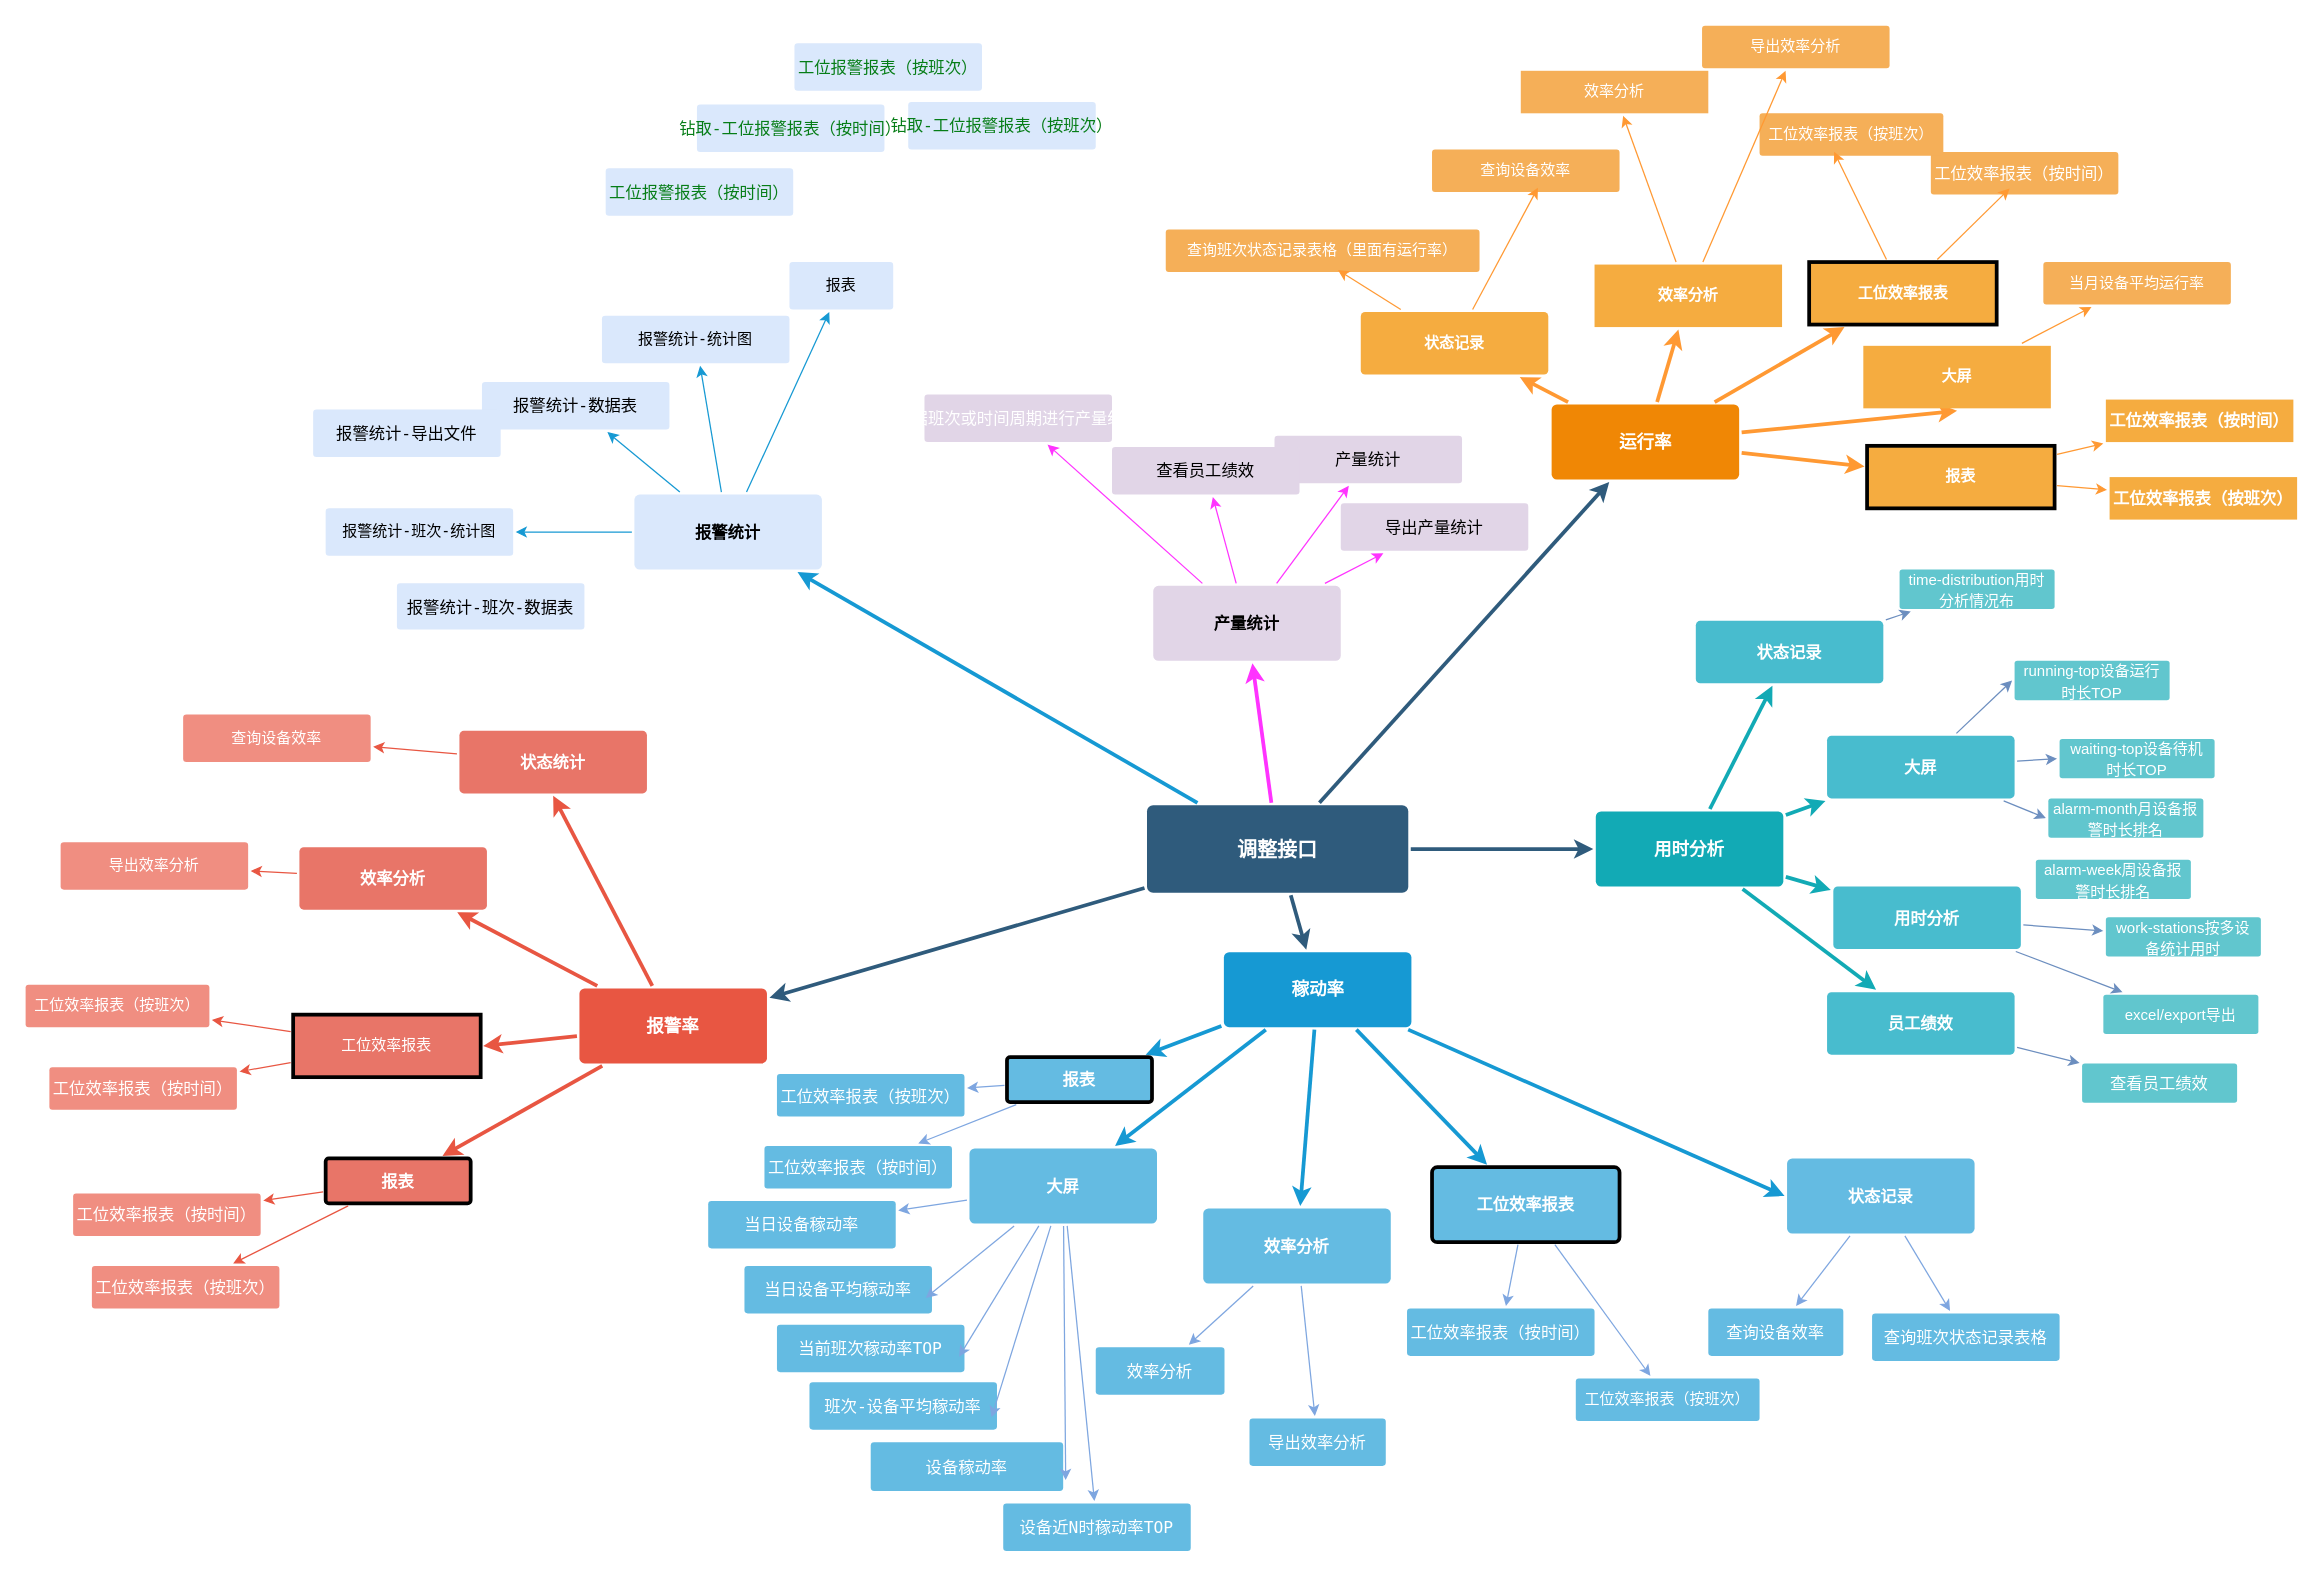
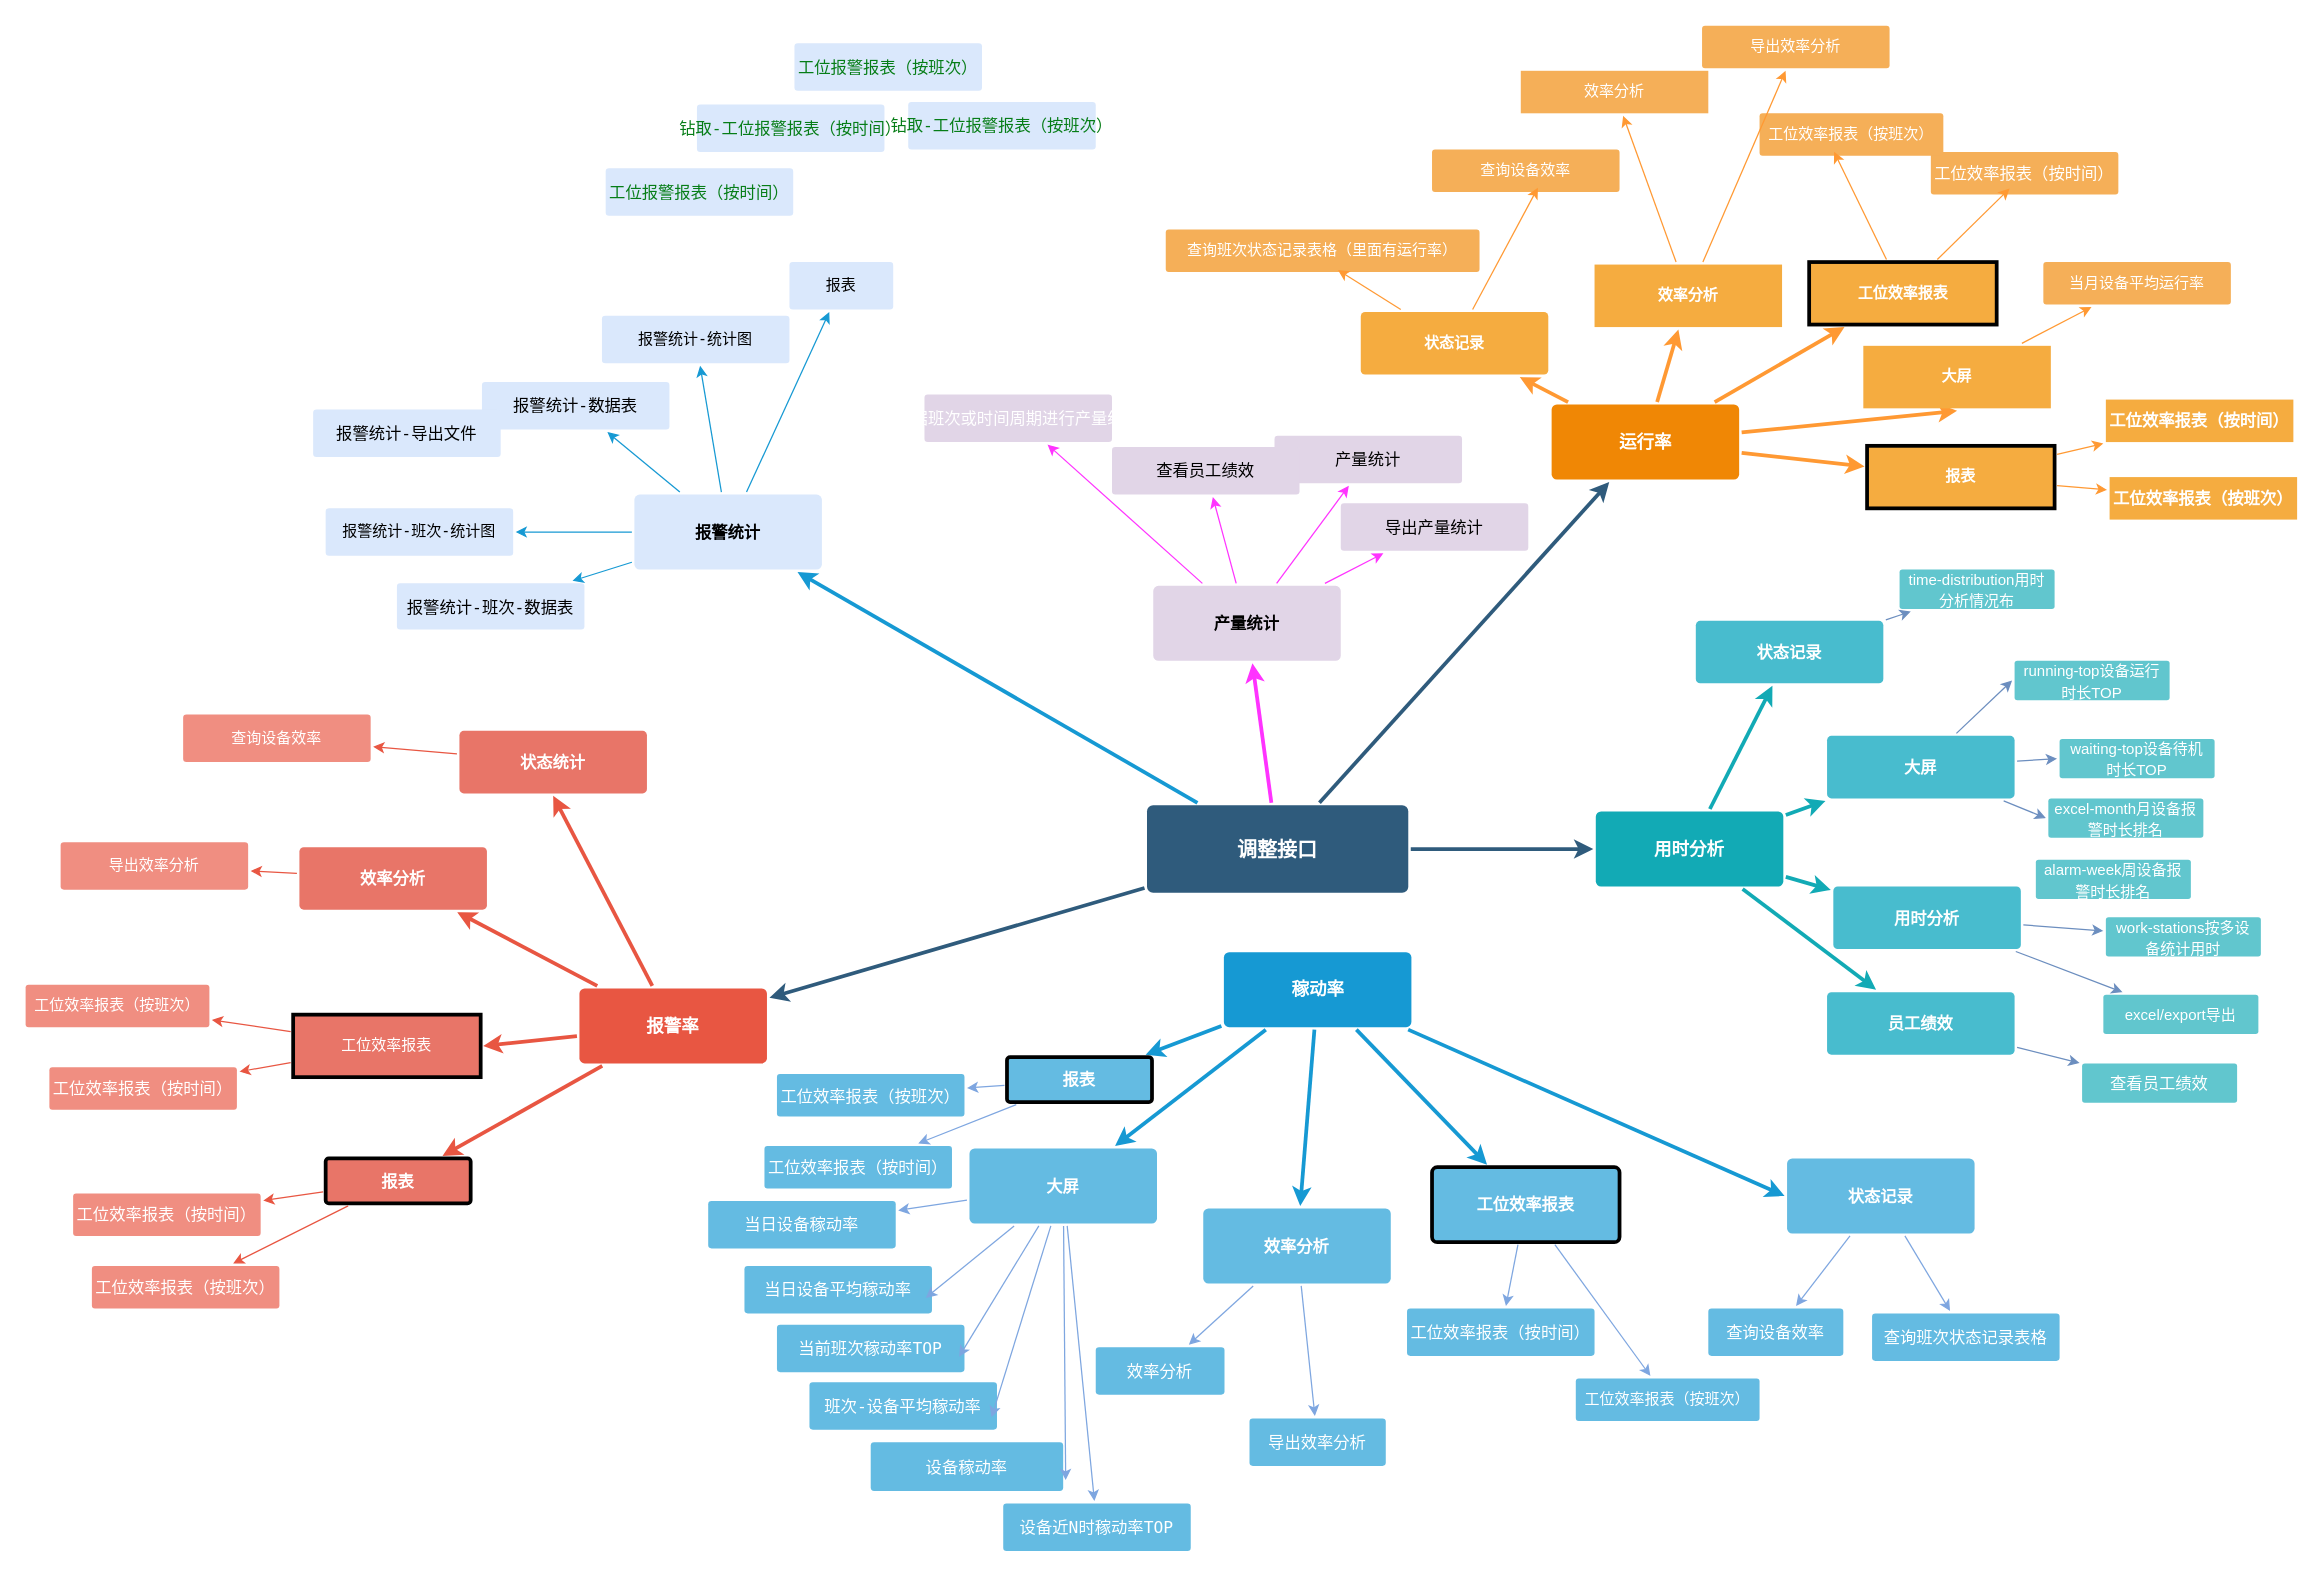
none -> (606, 570)
(2126, 818) -> (2126, 818)
(1297, 916) -> none
